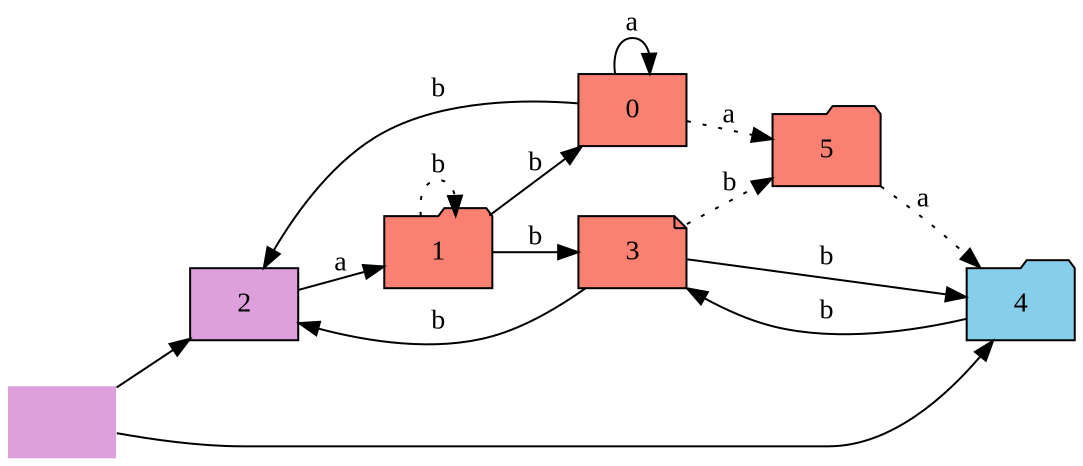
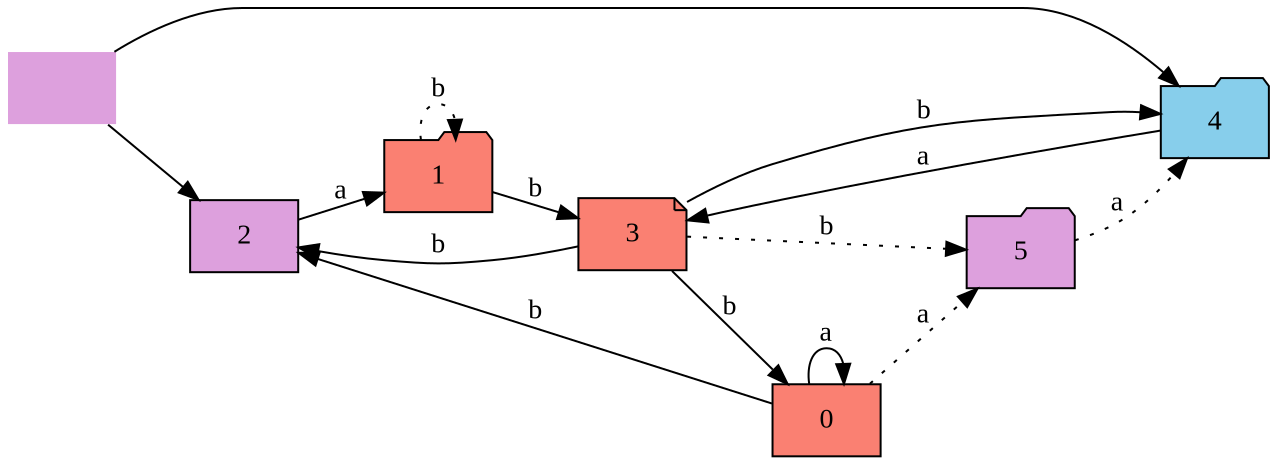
(827, 150) -> (1021, 252)
(527, 187) -> (722, 320)
(827, 311) -> (924, 157)
